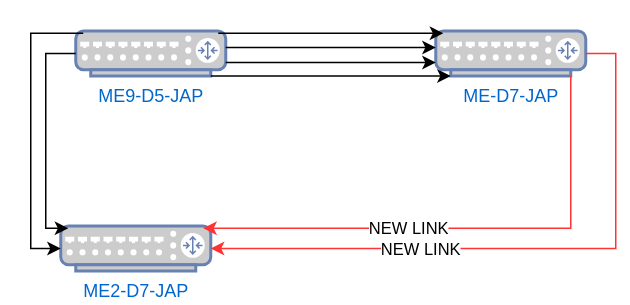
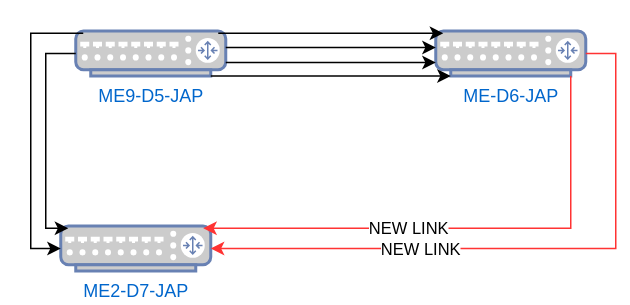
(512, 97) -> (512, 97)
